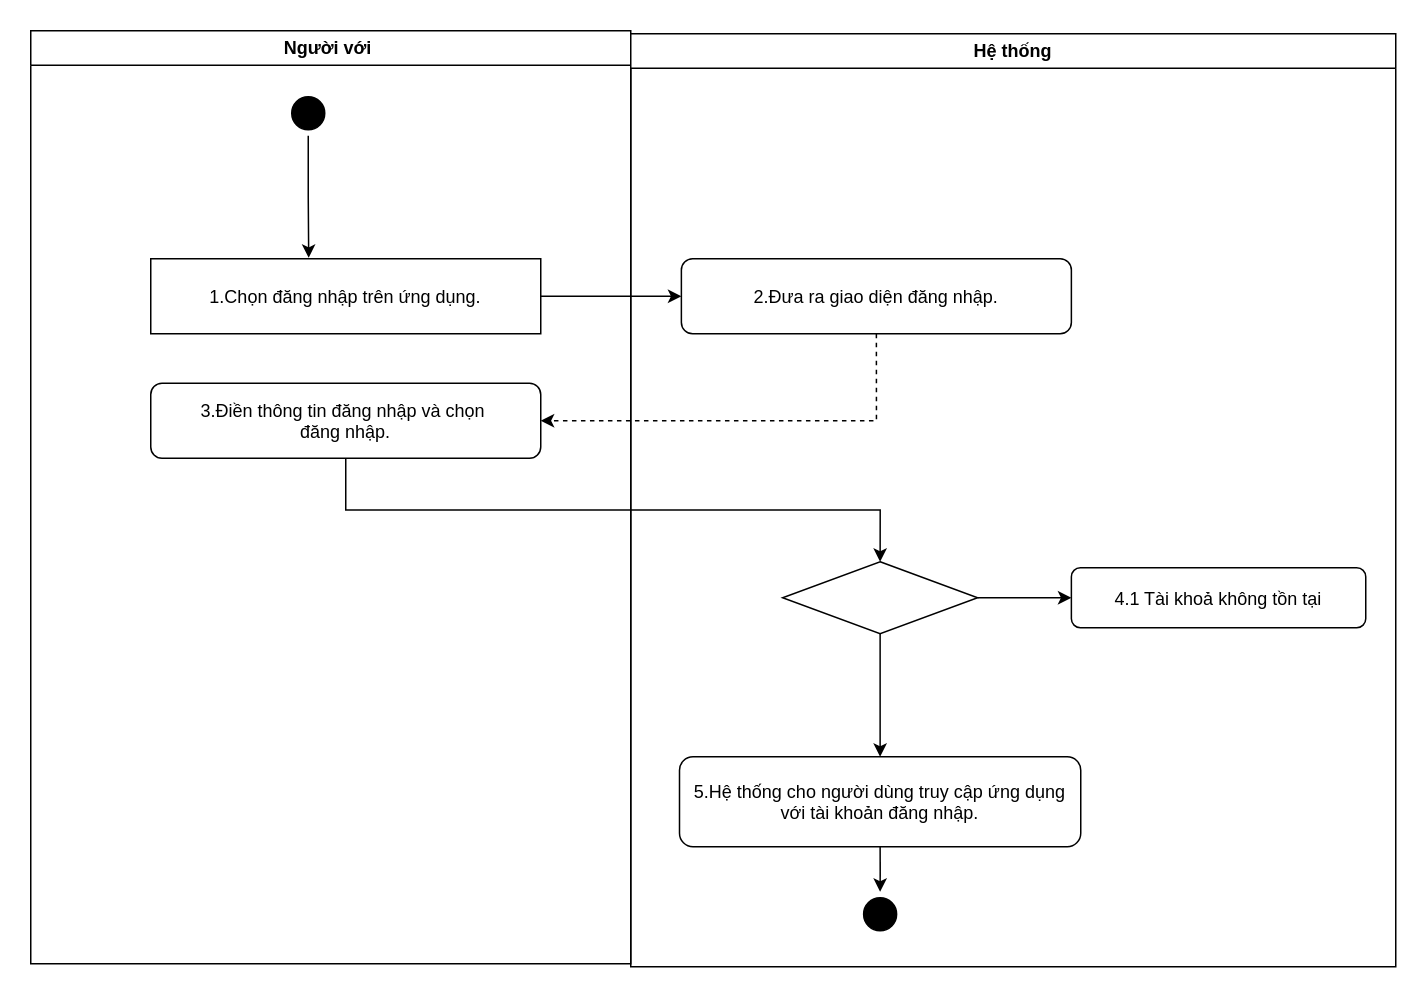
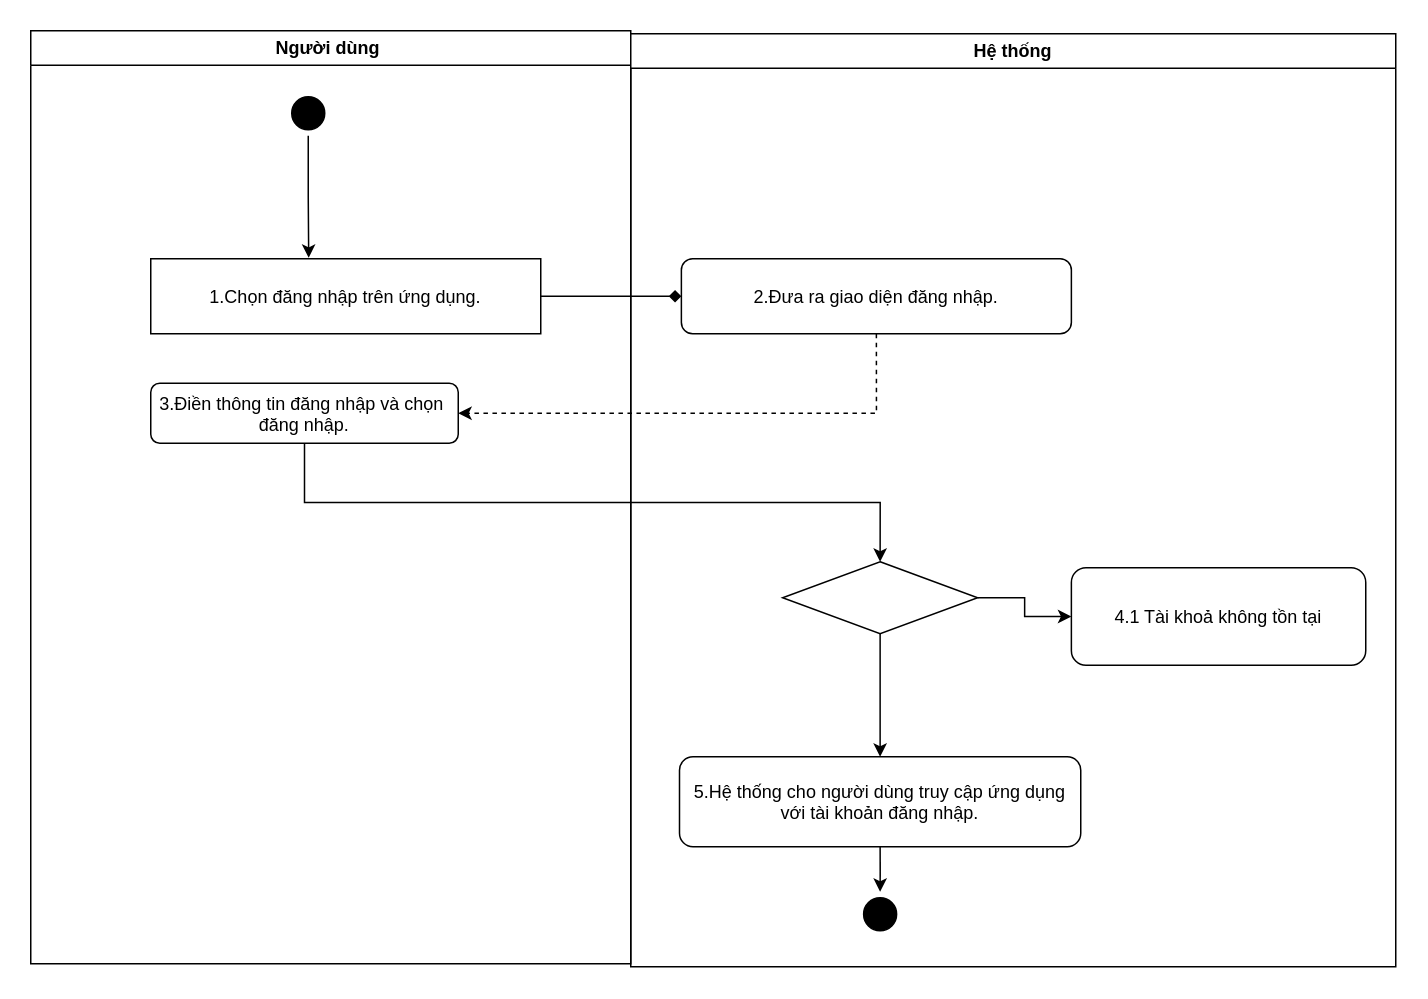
(331, 49) -> (331, 49)
(670, 296) -> (669, 296)
(346, 421) -> (305, 413)
(1219, 598) -> (1219, 617)
